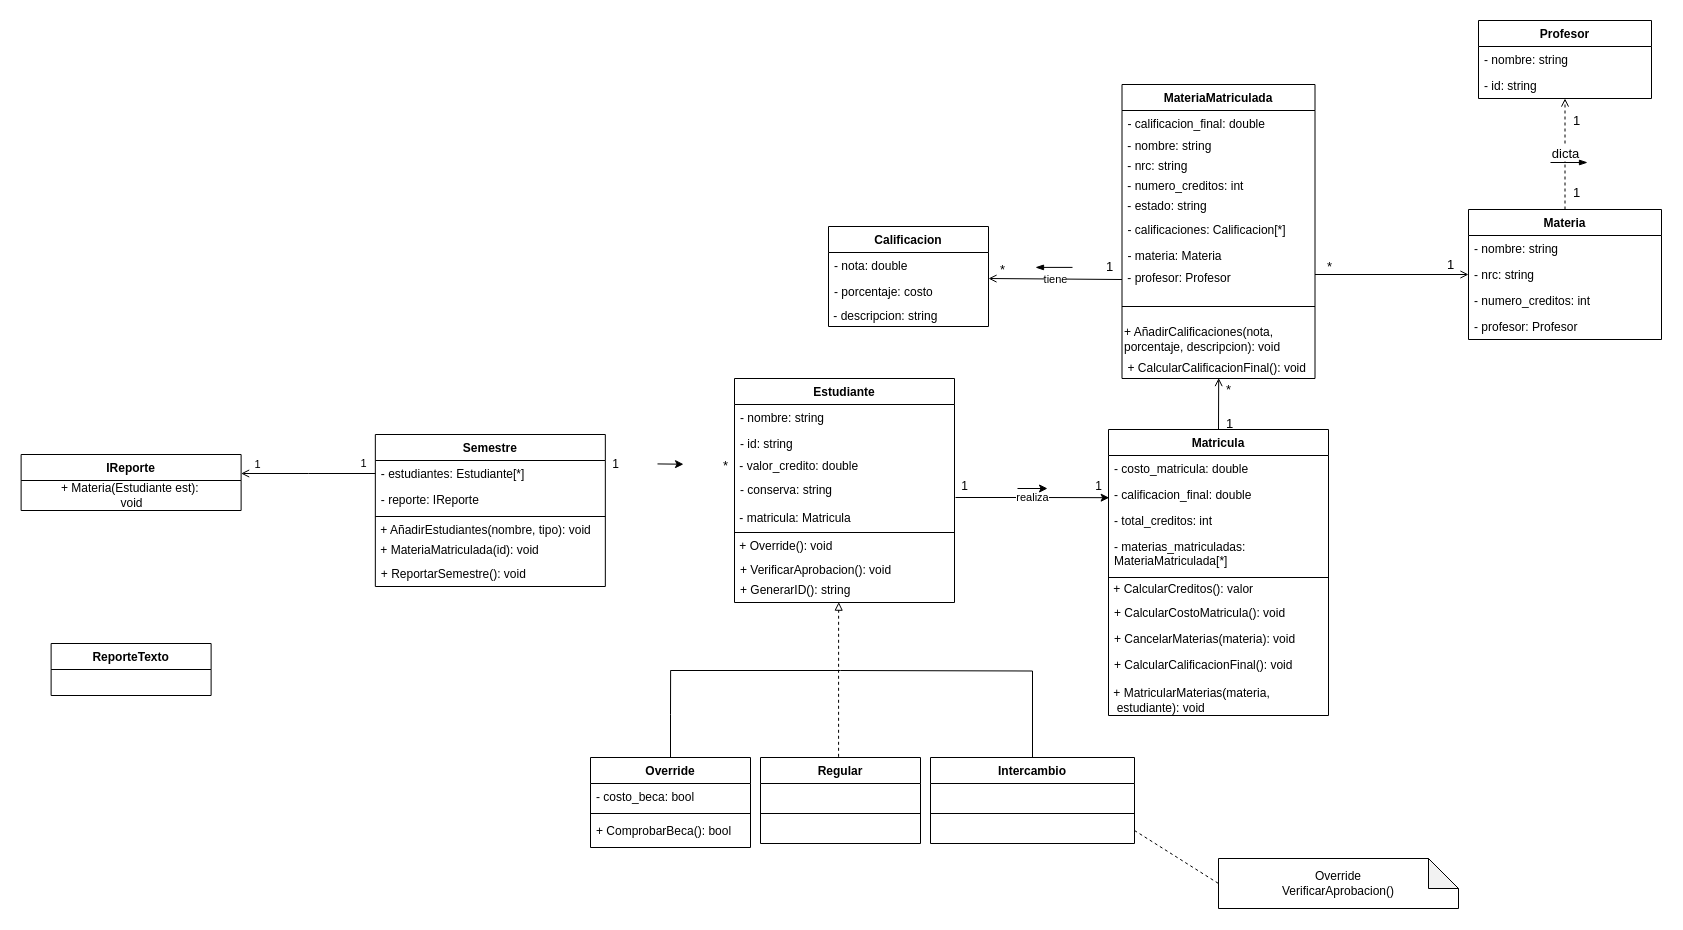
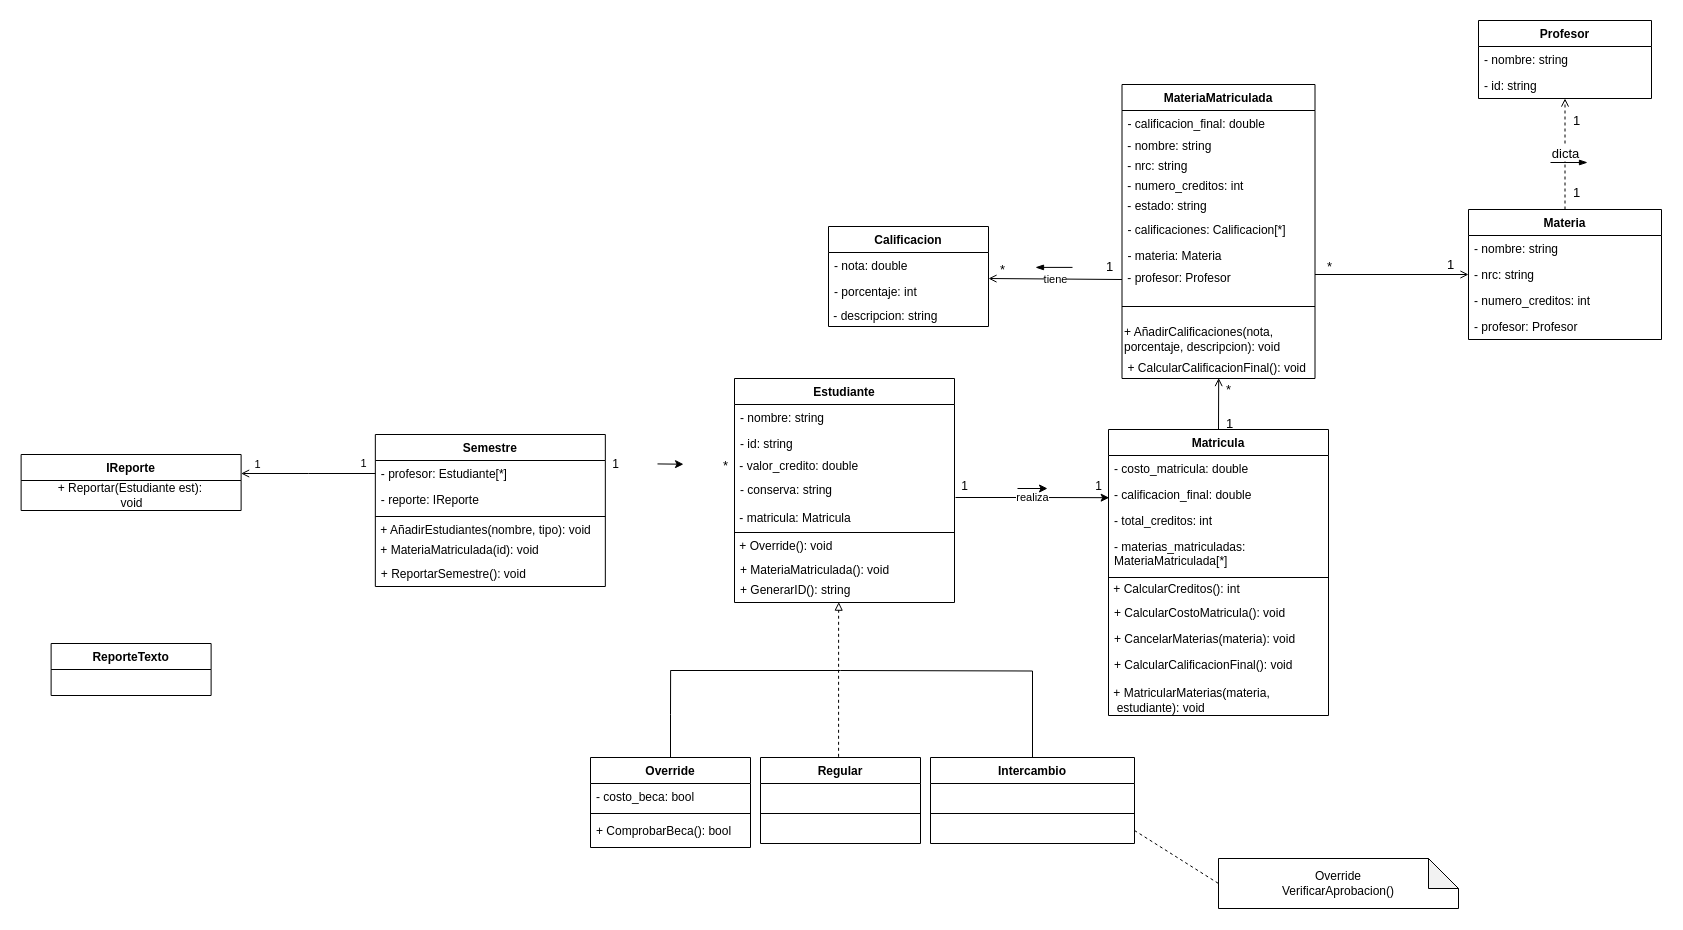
(893, 292) -> (885, 292)
(467, 474) -> (459, 474)
(132, 496) -> (132, 496)
(827, 570) -> (823, 570)
(1190, 590) -> (1184, 590)
